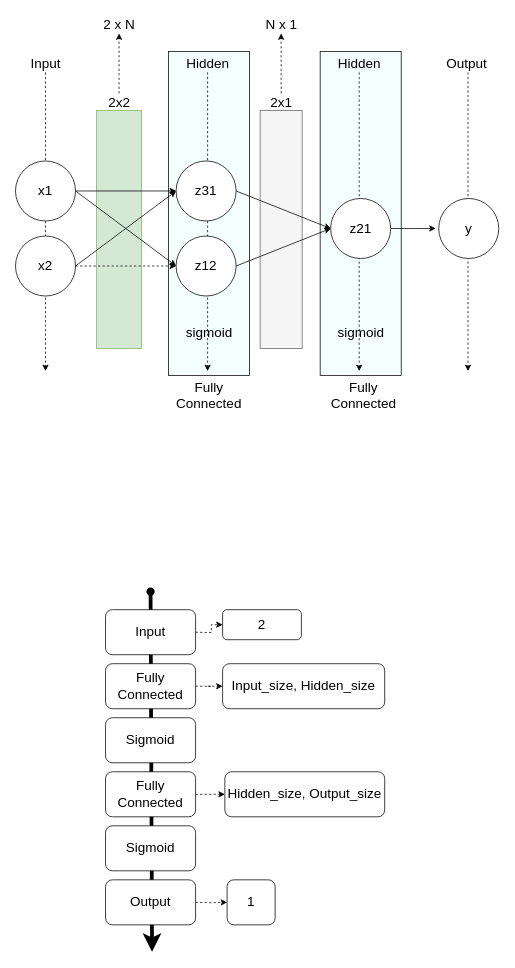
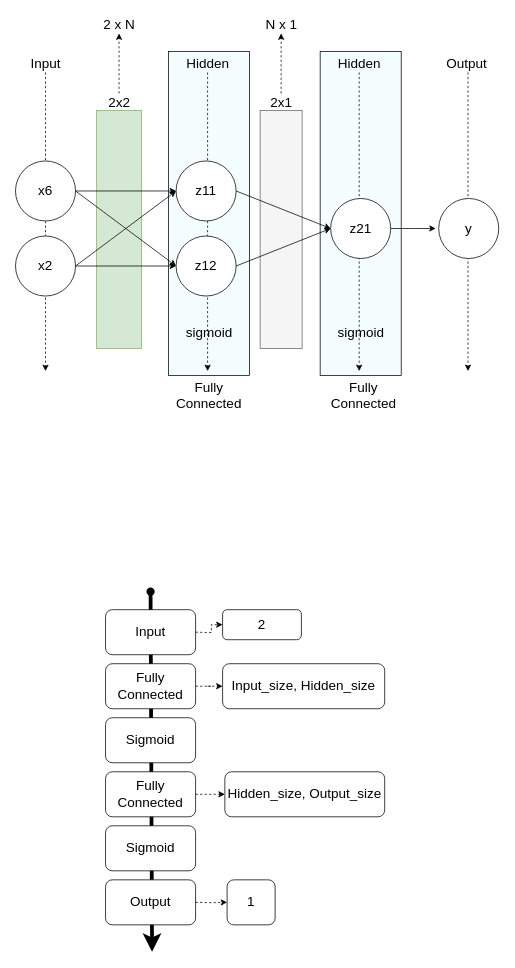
(45, 191) -> (45, 191)
(206, 191) -> (206, 191)
(124, 266) -> (124, 266)
